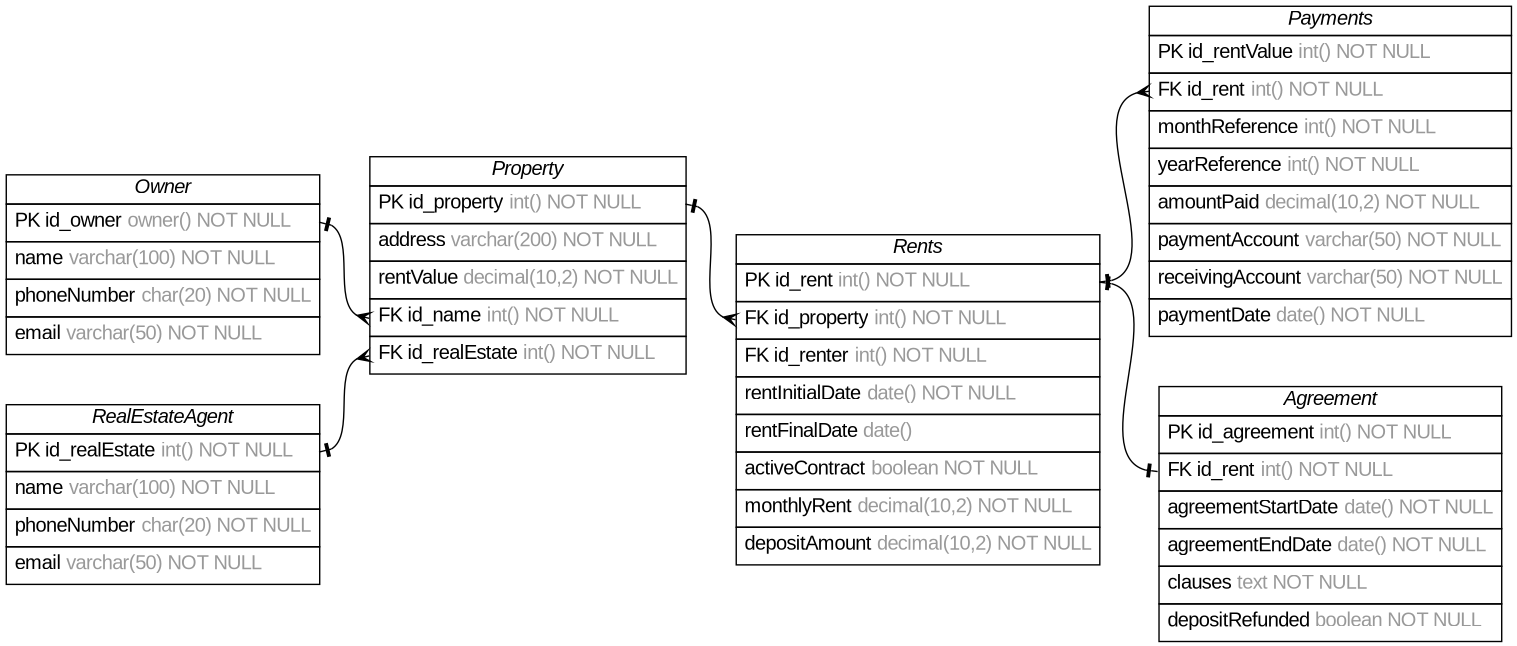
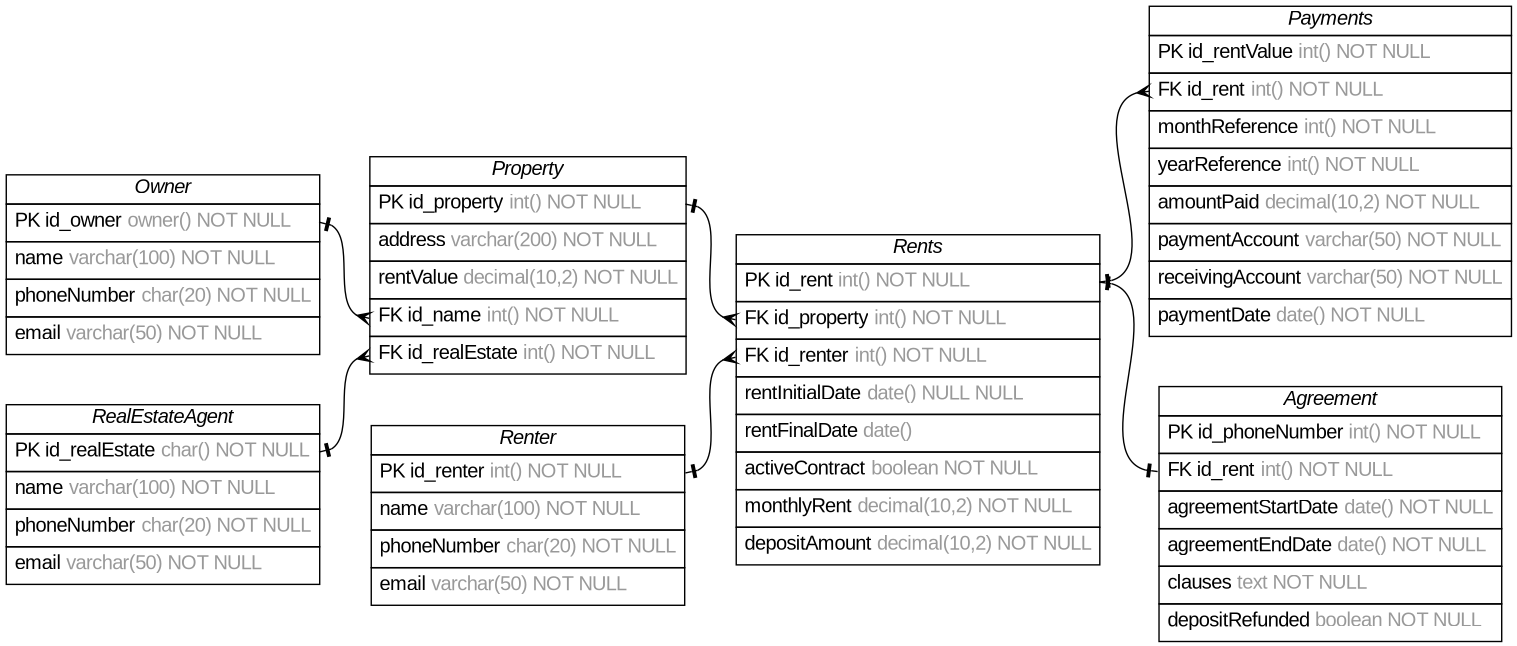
(942, 394) -> (945, 394)
(1243, 433) -> (1258, 433)
(227, 451) -> (235, 451)
none -> (527, 515)
